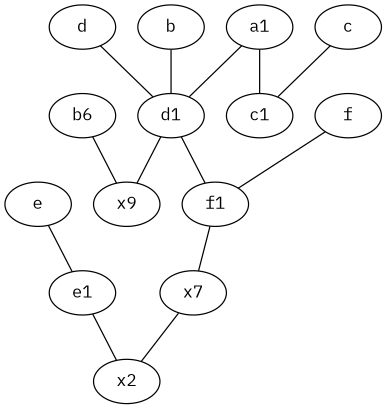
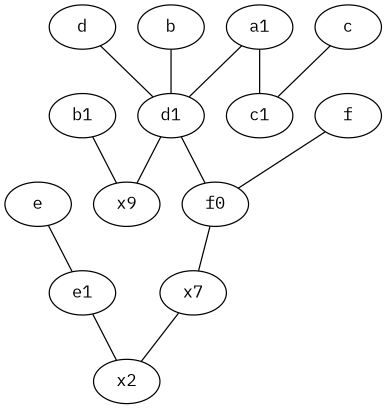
(82, 116) -> (82, 116)
(215, 204) -> (215, 204)
